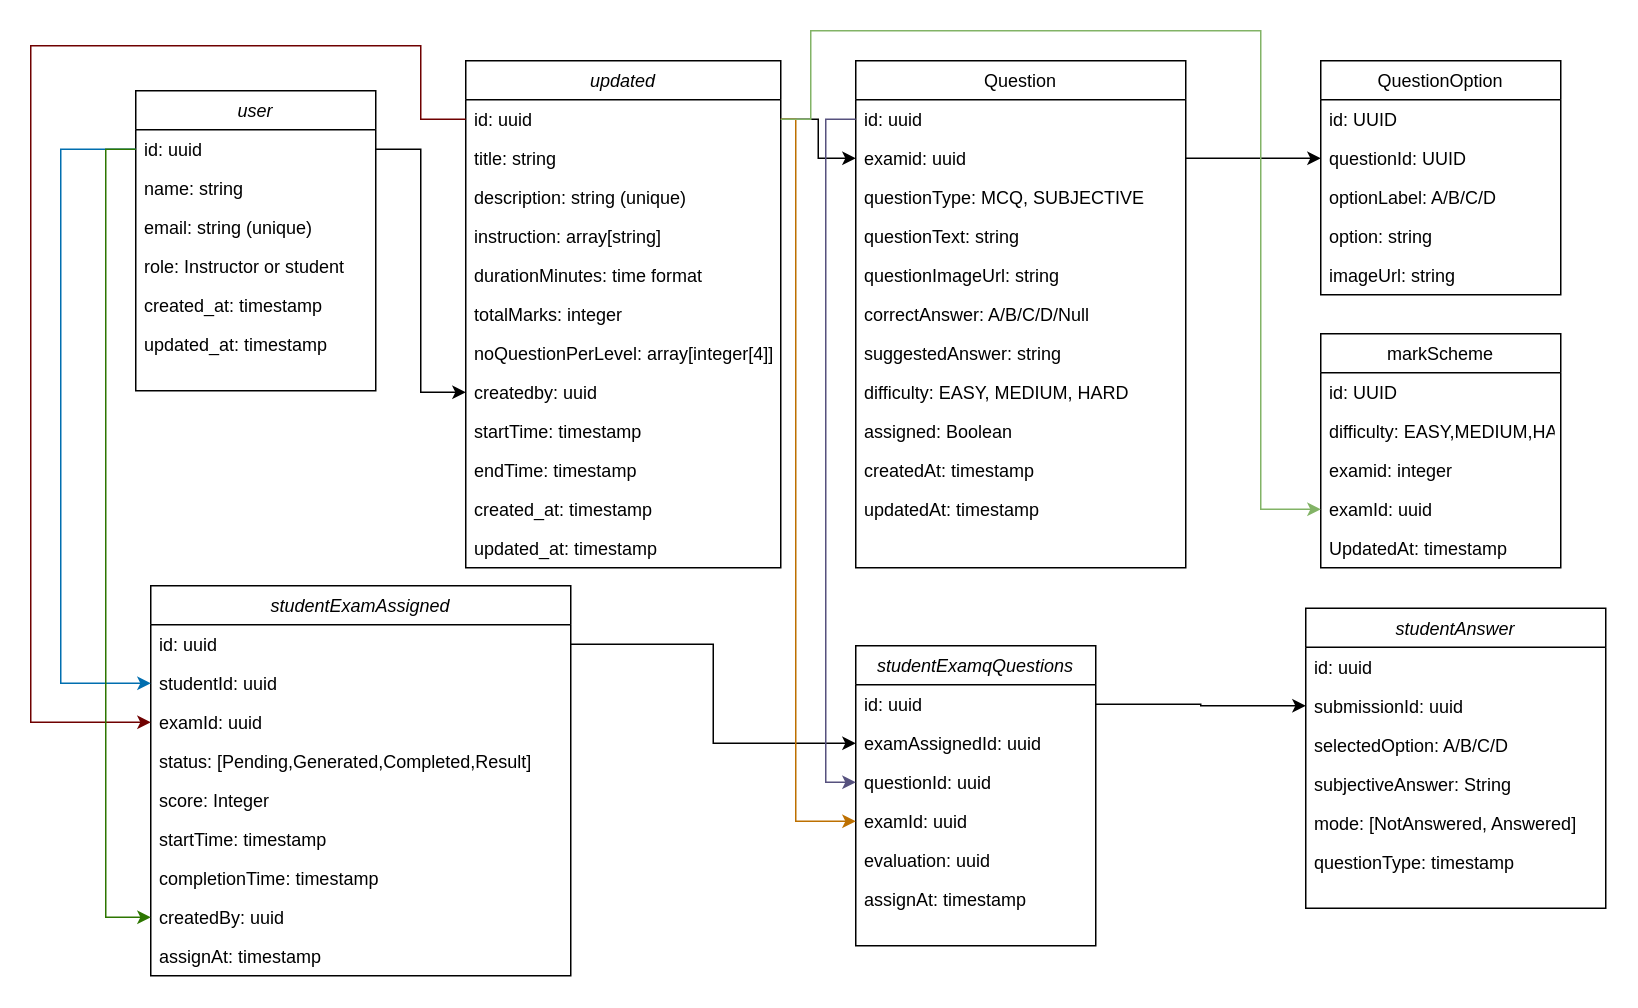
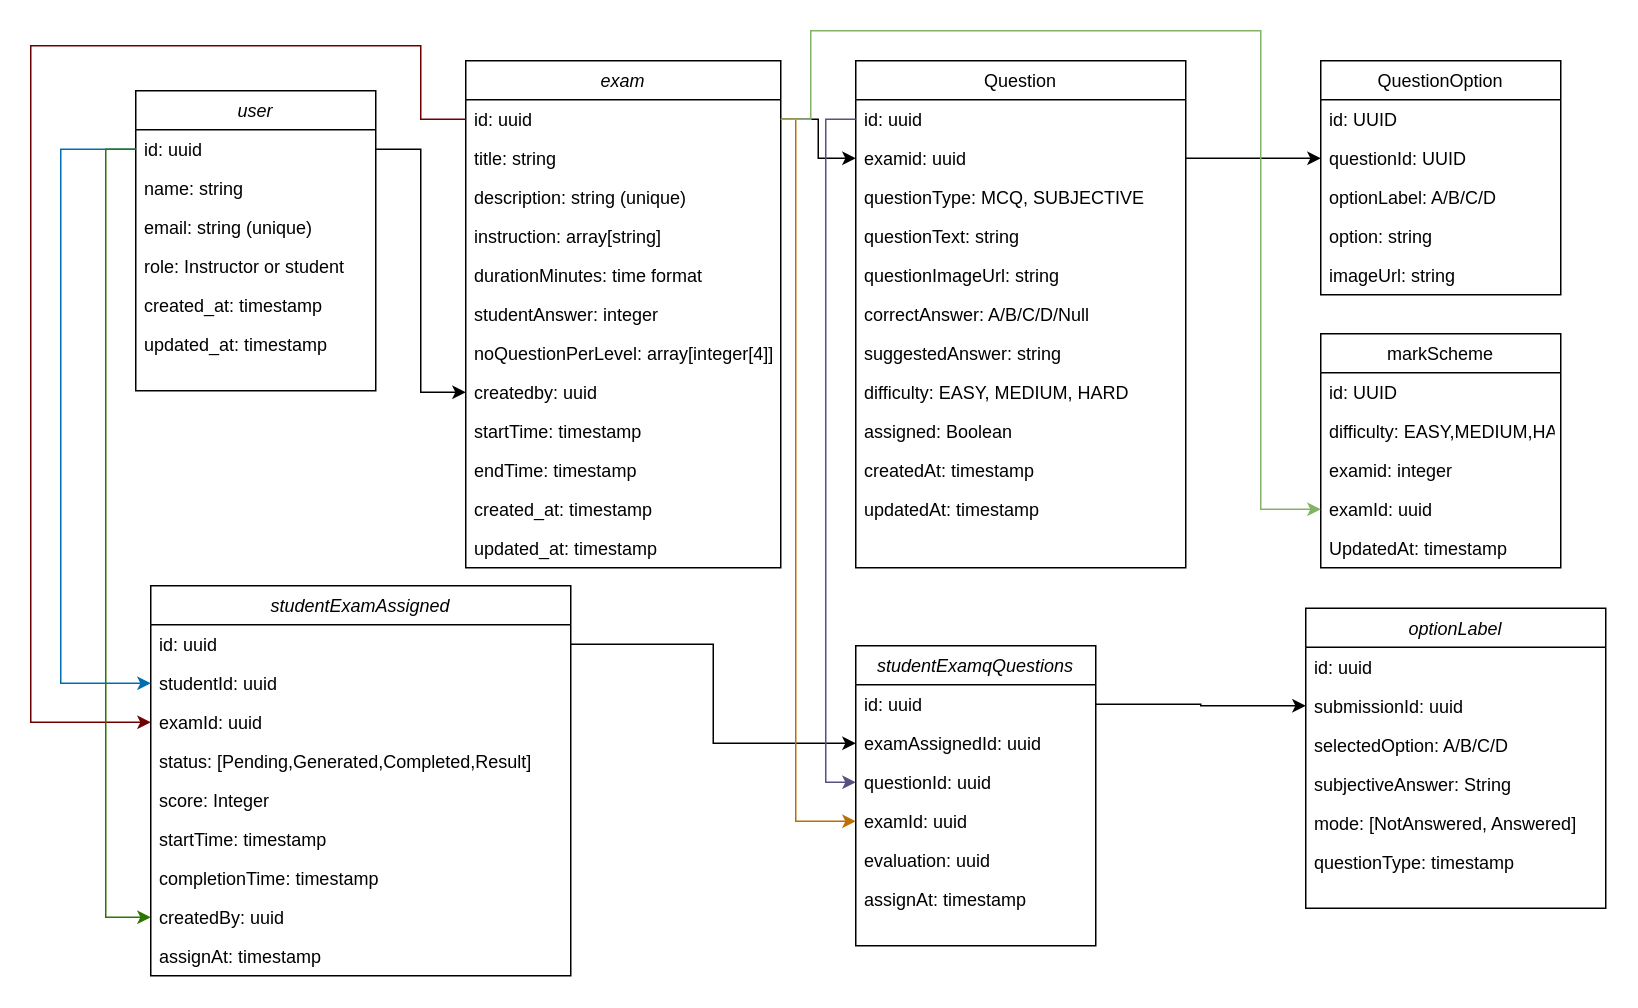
(623, 81) -> (623, 81)
(560, 315) -> (578, 315)
(1455, 629) -> (1455, 629)
